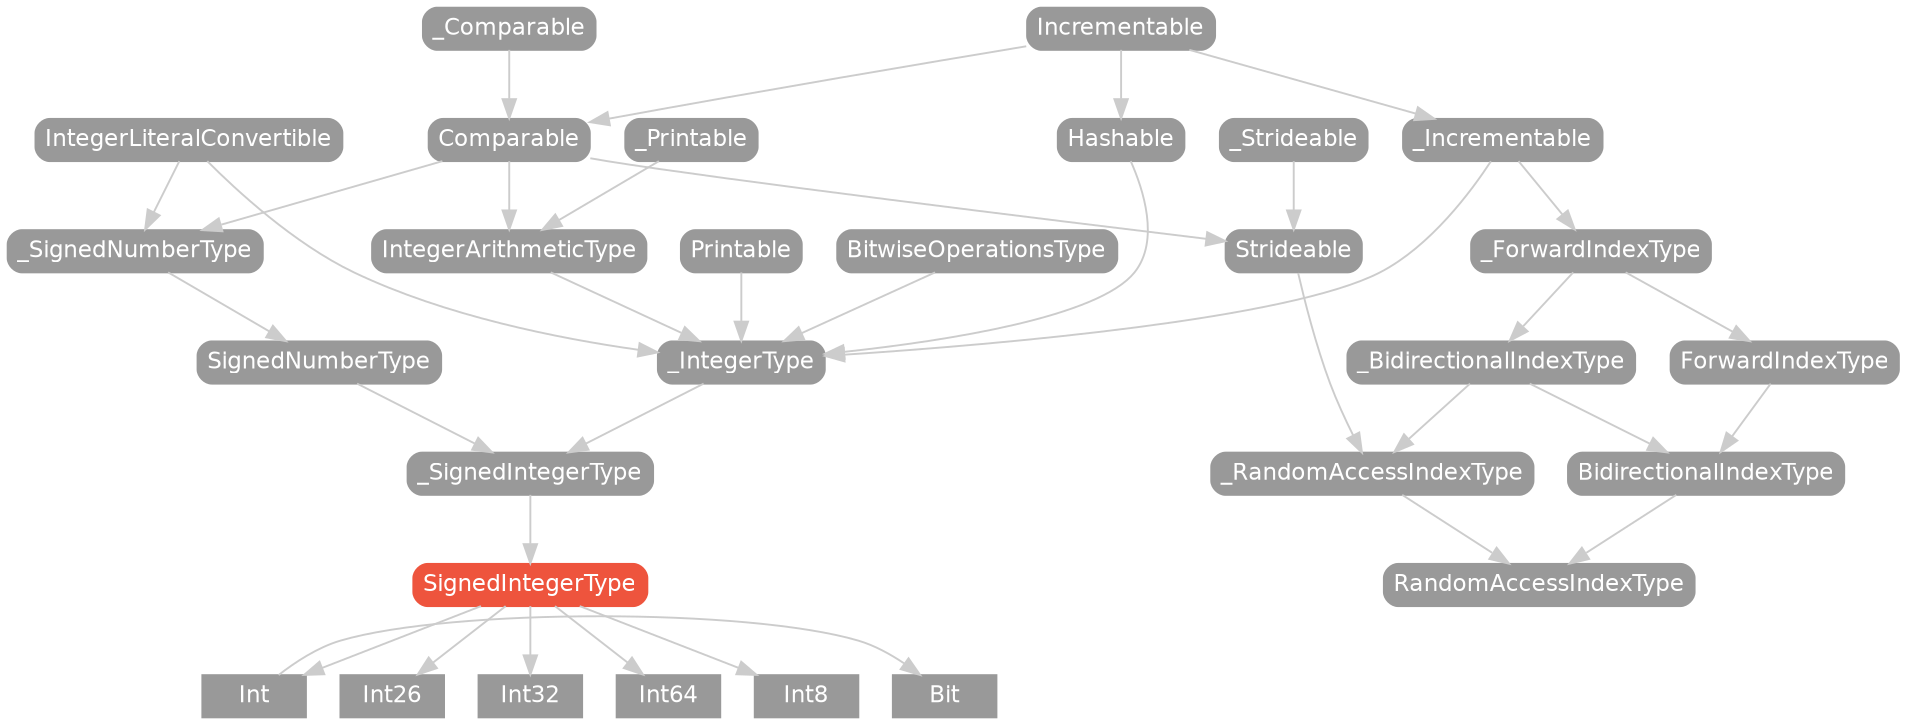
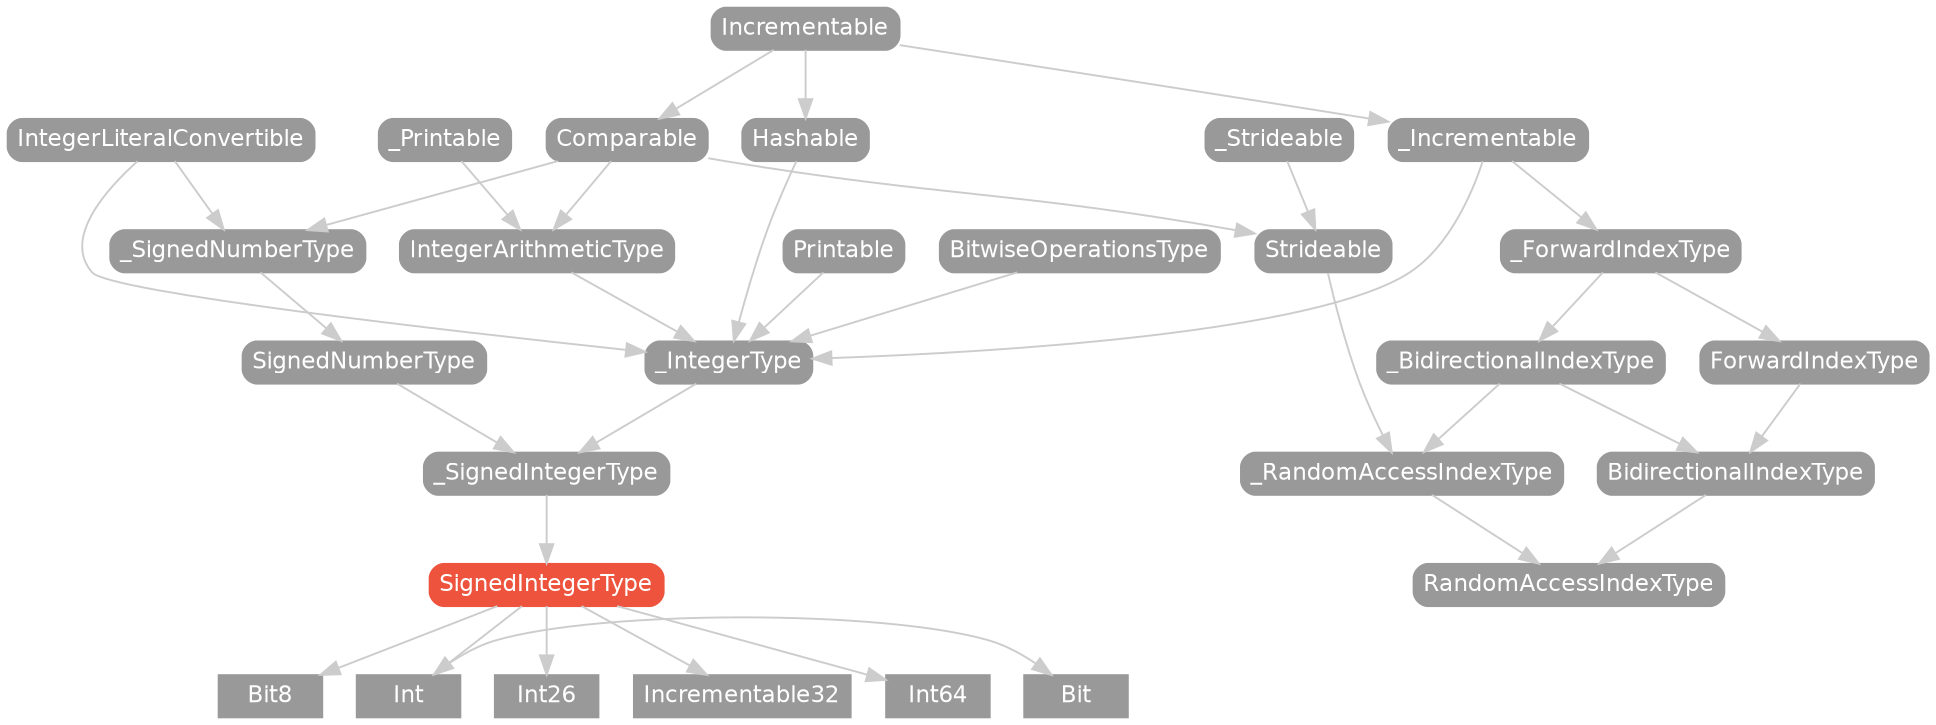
(509, 29) -> none
(530, 696) -> (742, 696)
(807, 696) -> (270, 696)
